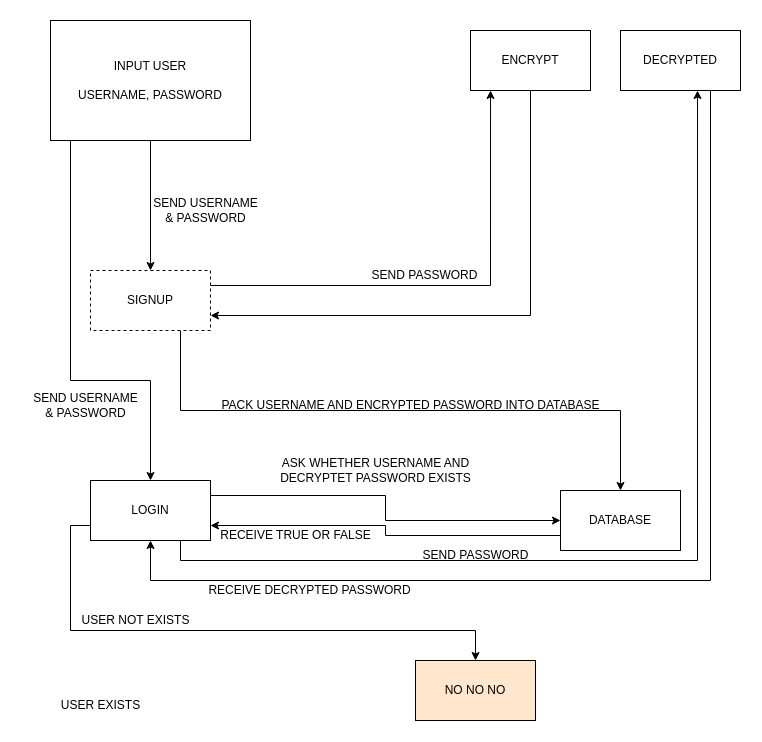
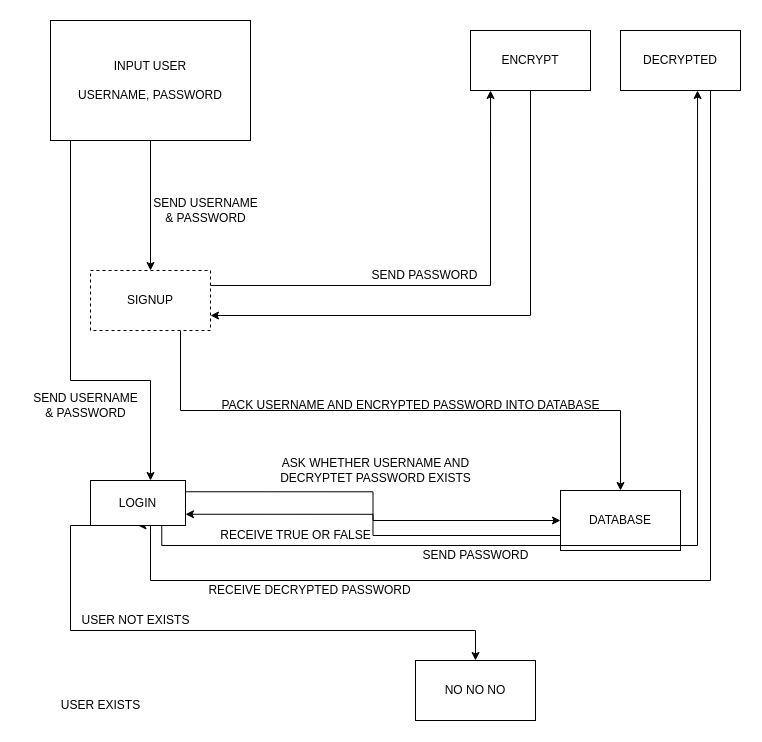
(151, 511) -> (138, 503)
(476, 691) -> (476, 691)
